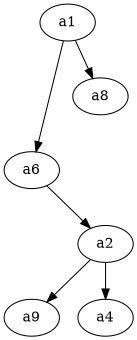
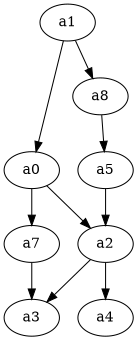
(32, 170) -> (32, 170)
none -> (106, 170)
none -> (32, 244)
(32, 318) -> (32, 318)
